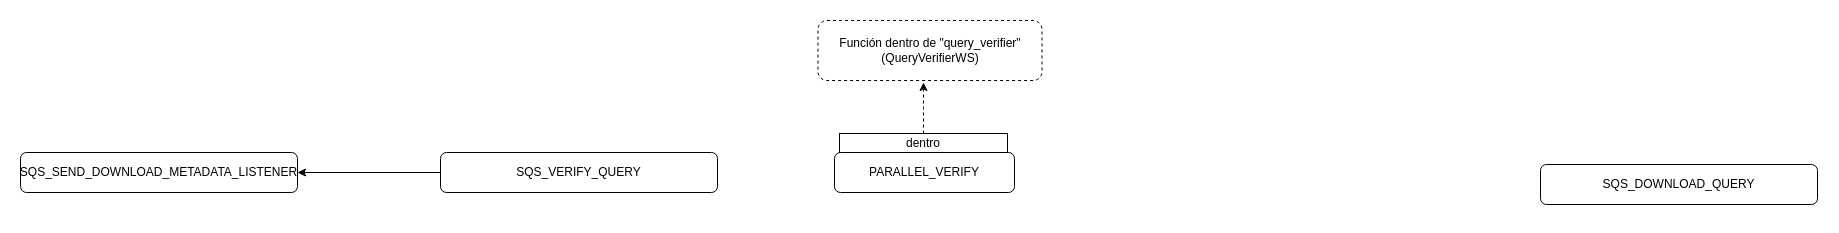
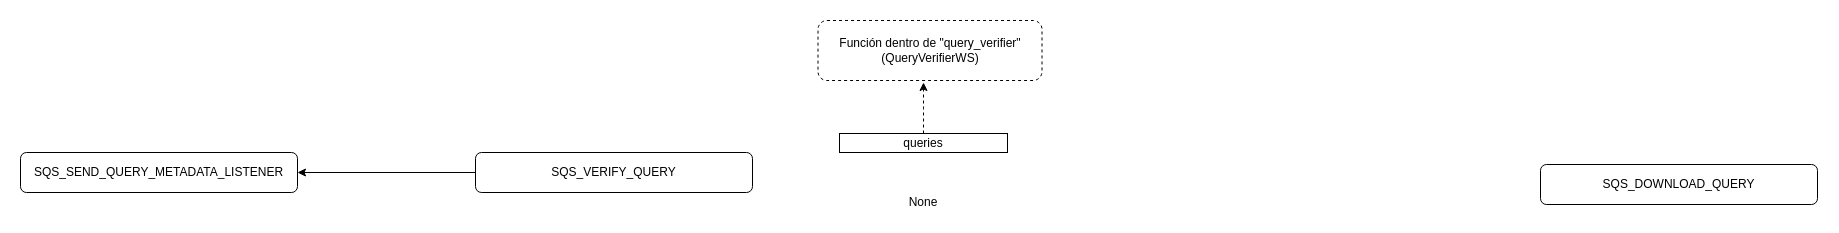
(924, 144) -> (924, 144)
(159, 173) -> (159, 173)
(579, 173) -> (614, 173)
(925, 173) -> none
none -> (924, 202)
